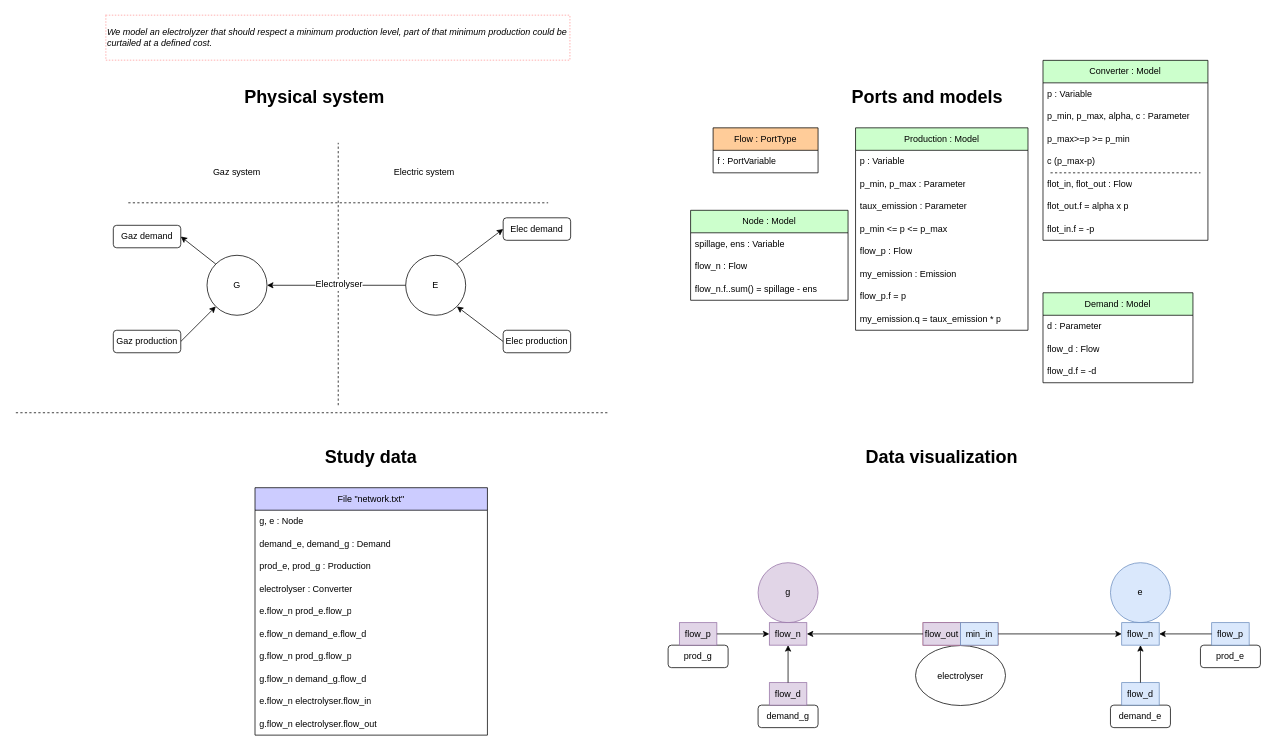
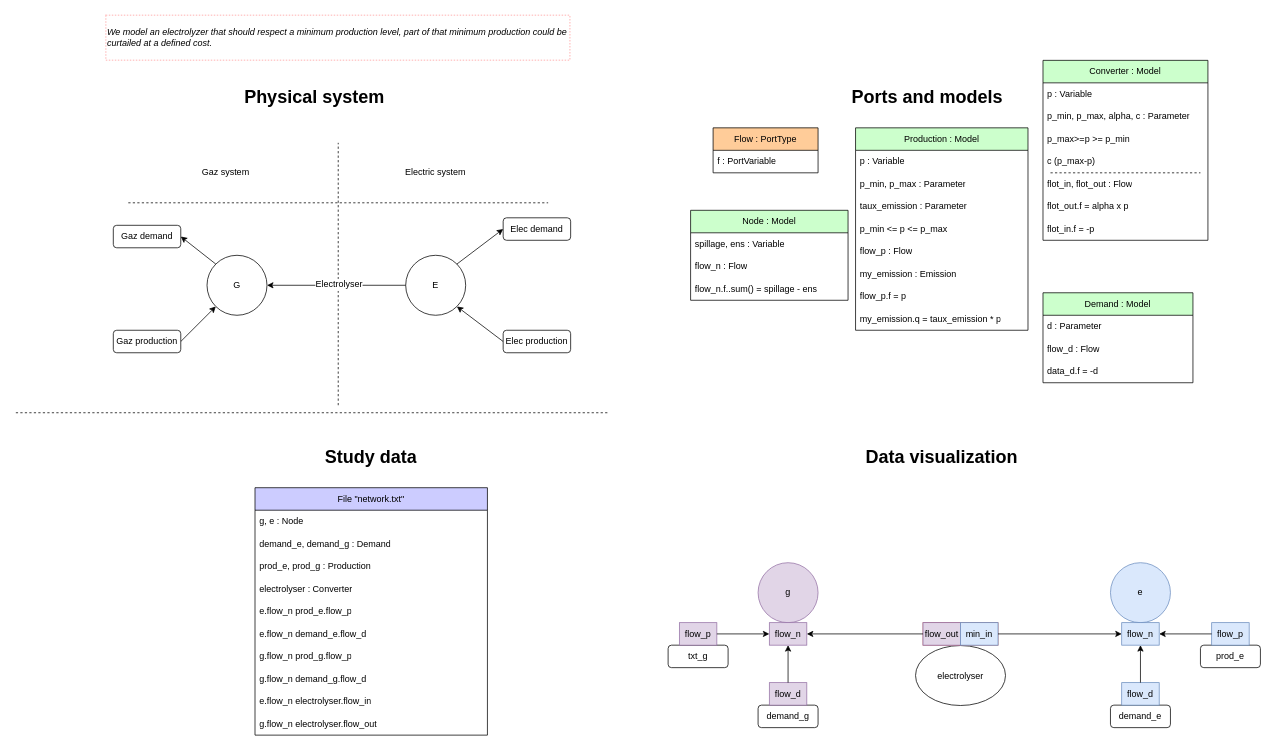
(237, 173) -> (225, 173)
(424, 173) -> (435, 173)
(1075, 372) -> (1077, 372)
(698, 657) -> (698, 657)
